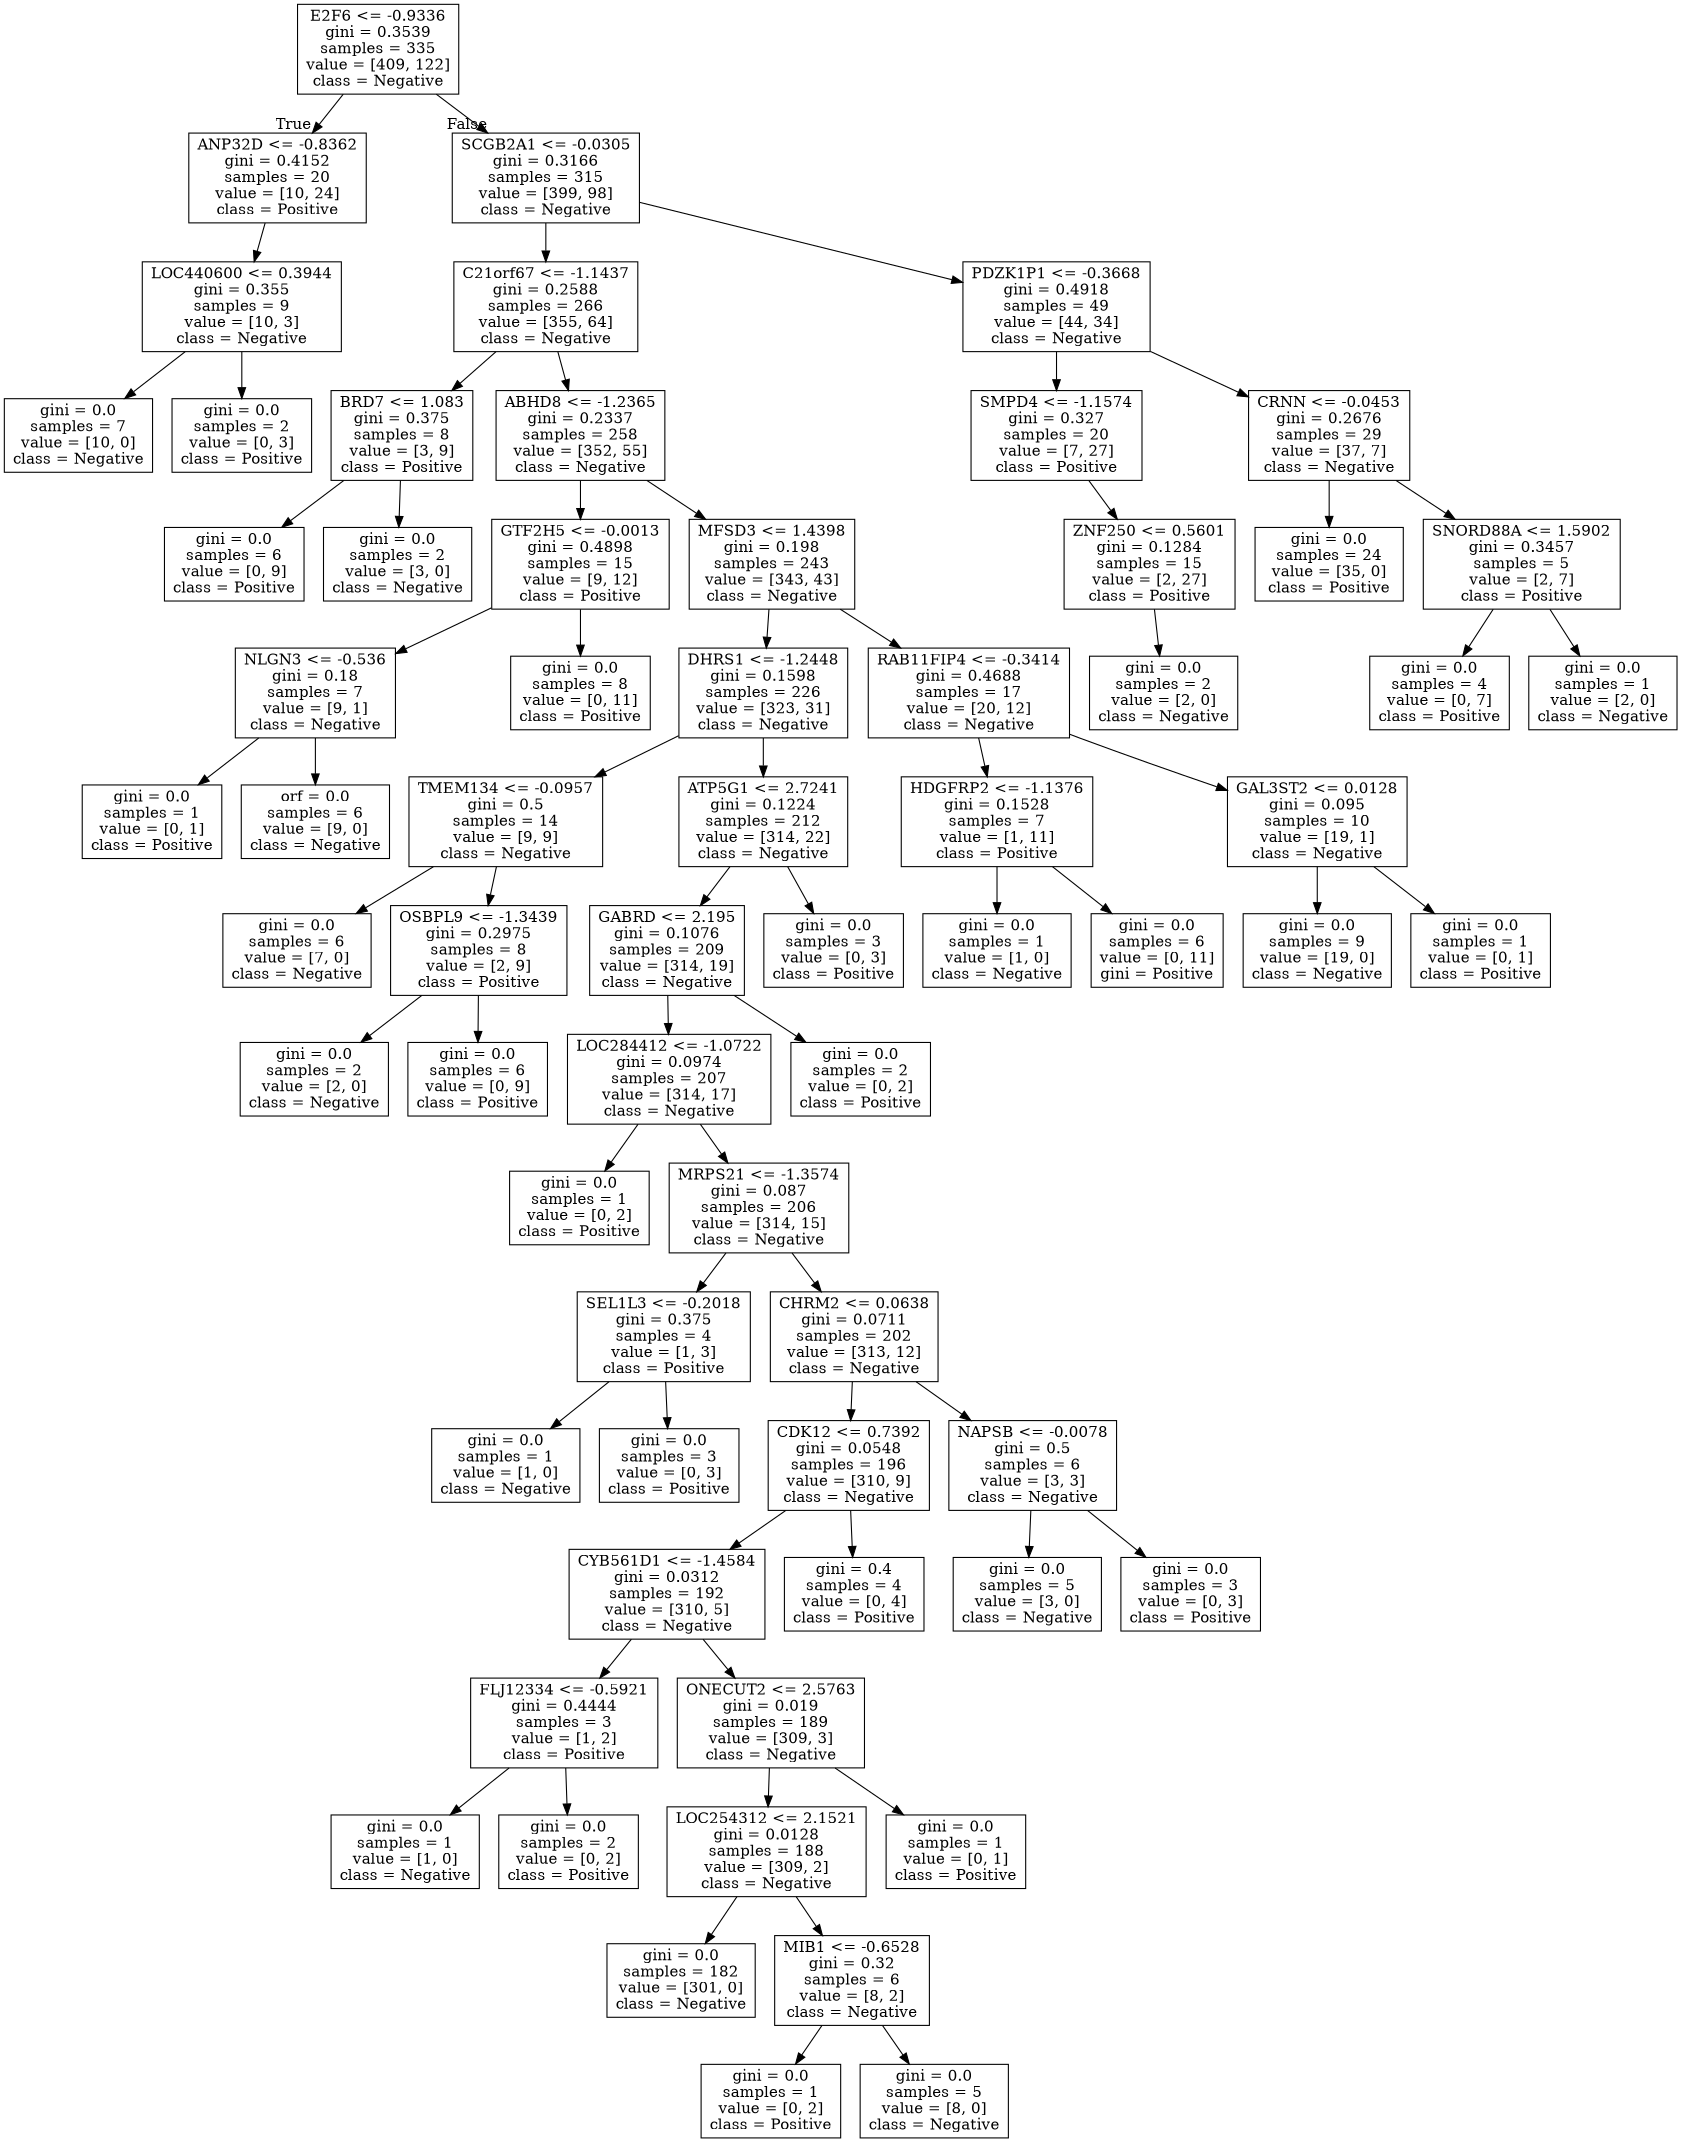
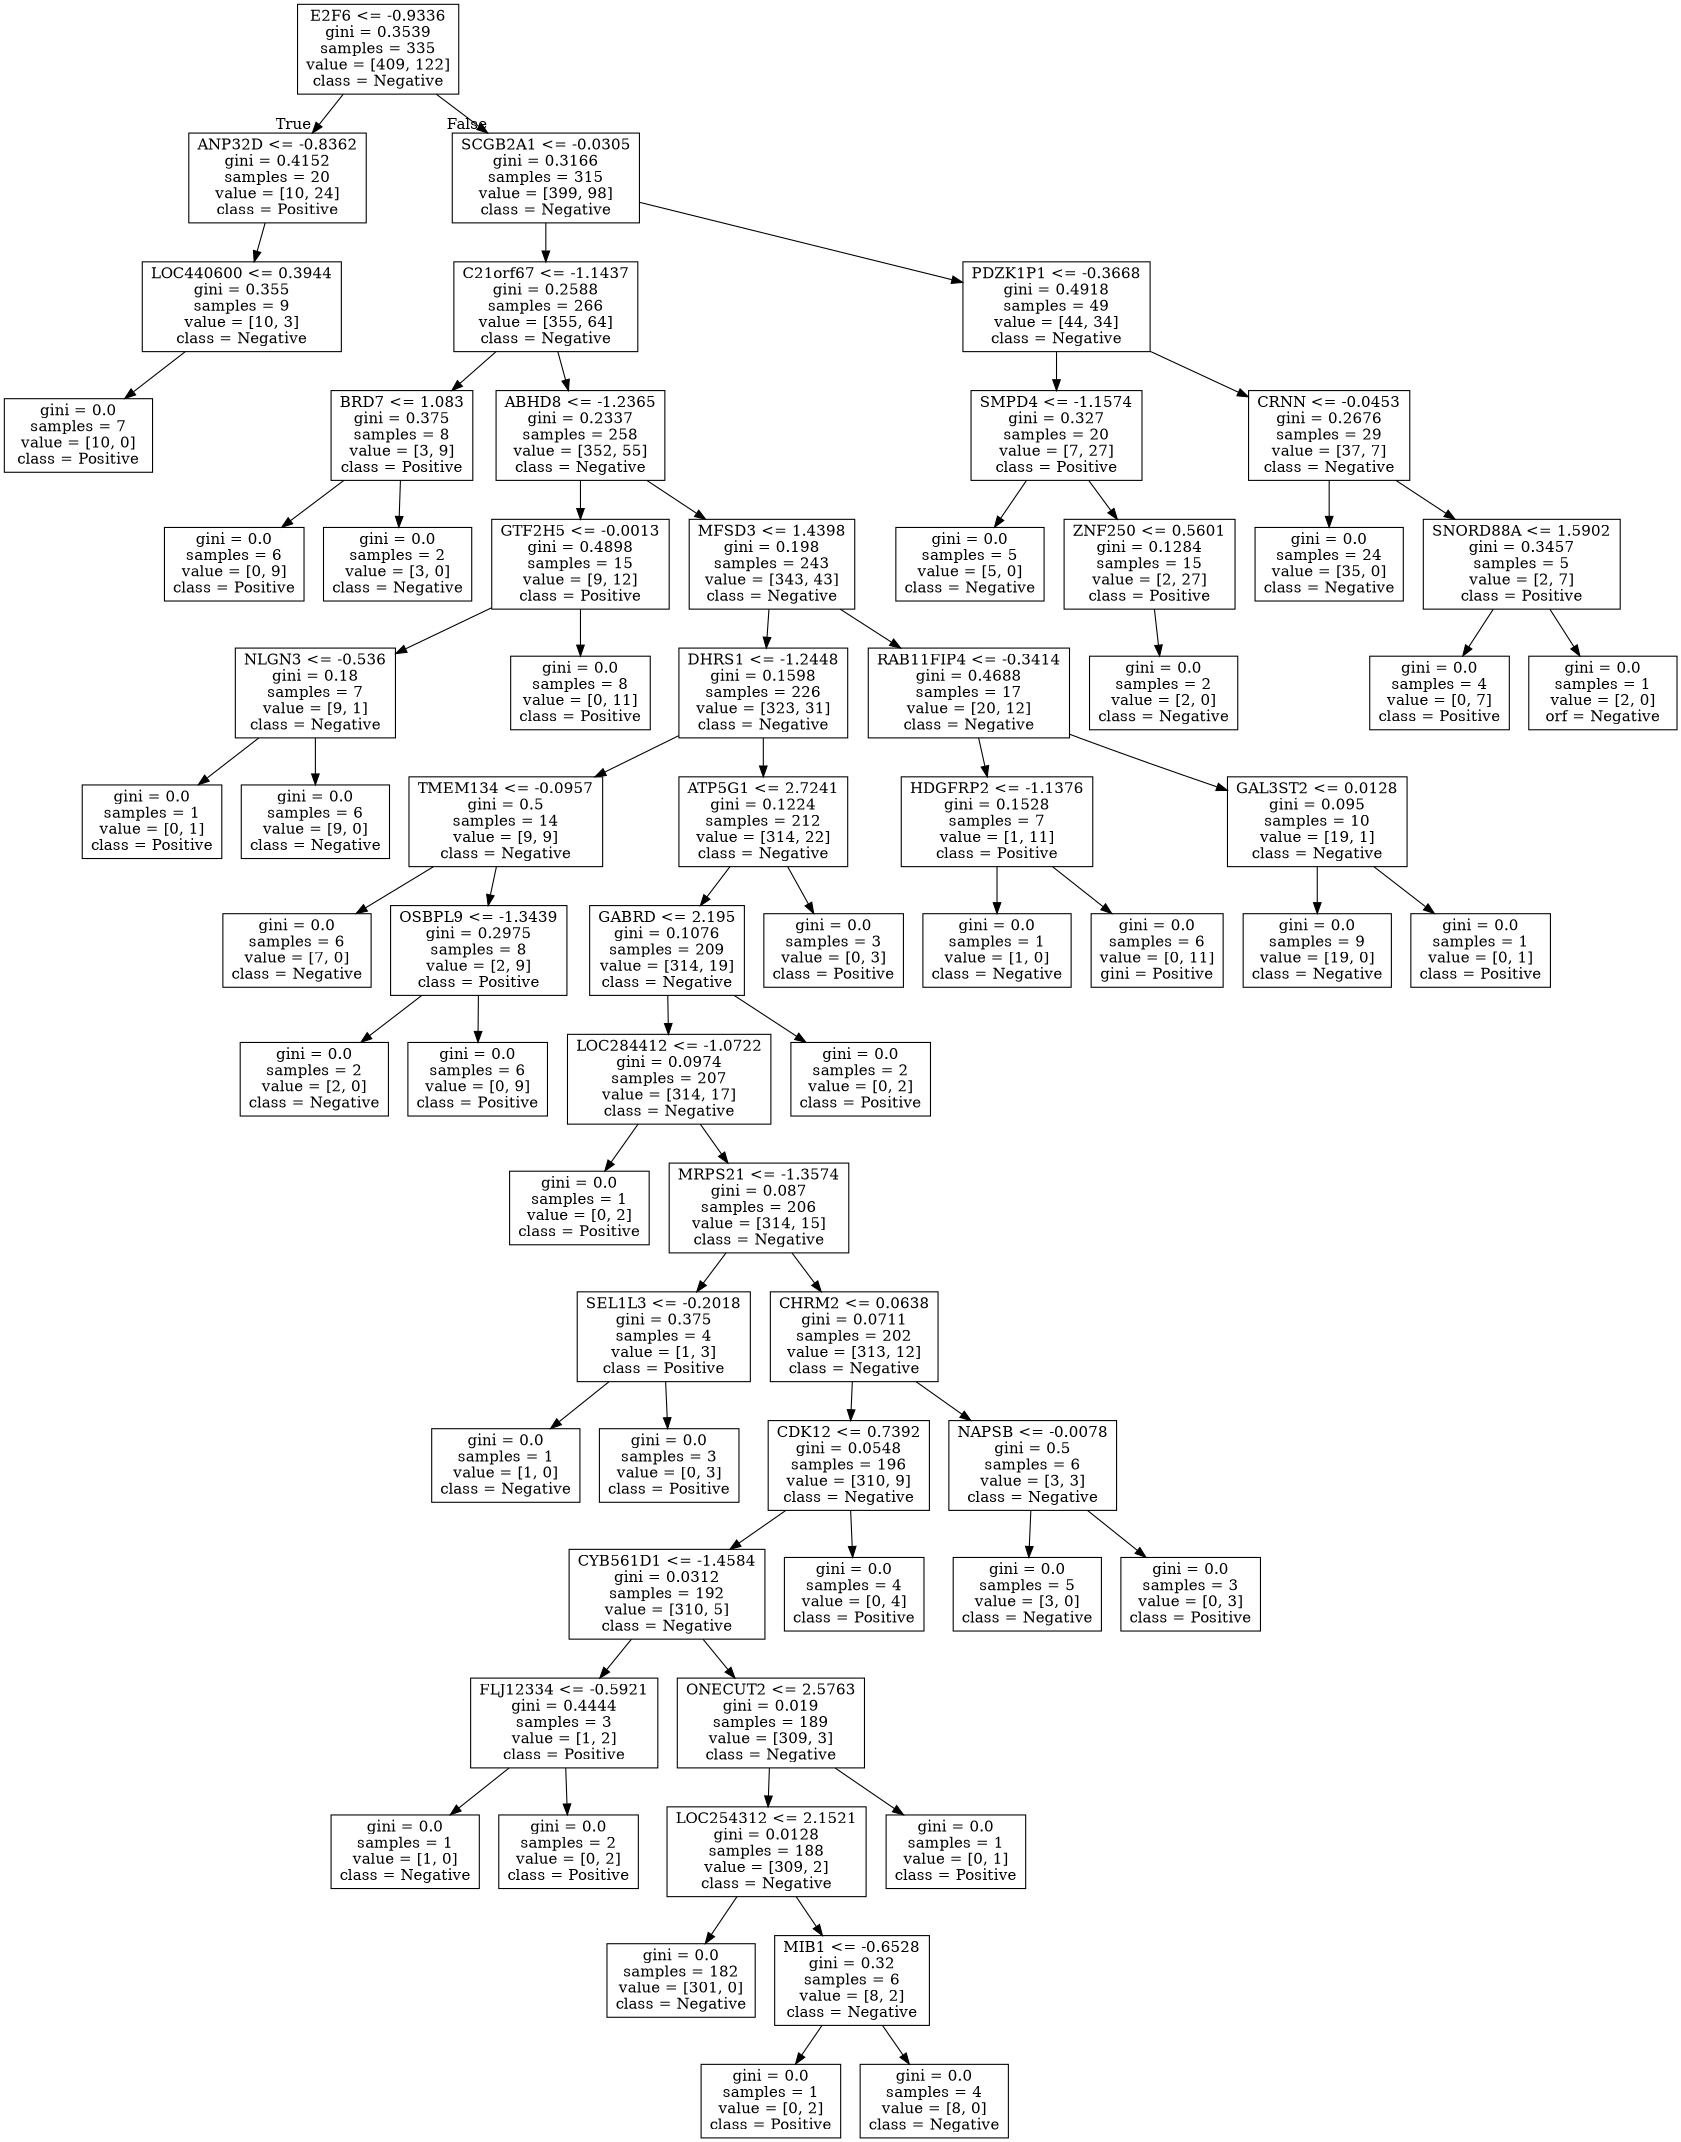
(78, 435) -> (78, 435)
(242, 435) -> none
none -> (970, 564)
(1329, 564) -> (1329, 564)
(1603, 693) -> (1603, 693)
(315, 822) -> (315, 822)
(854, 1594) -> (854, 1594)
(934, 2101) -> (934, 2101)
